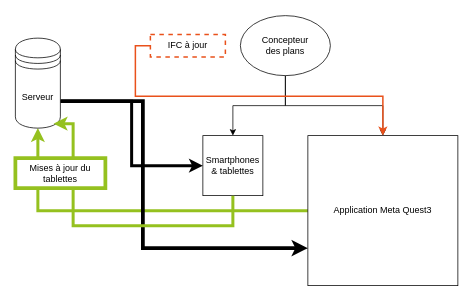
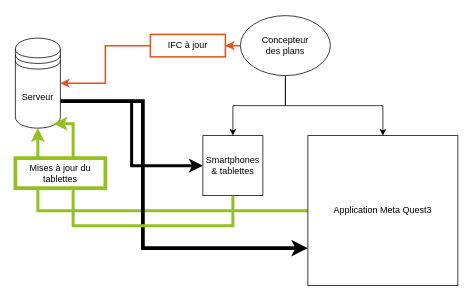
(188, 45) -> (188, 45)
none -> (229, 45)
(237, 96) -> (105, 67)
